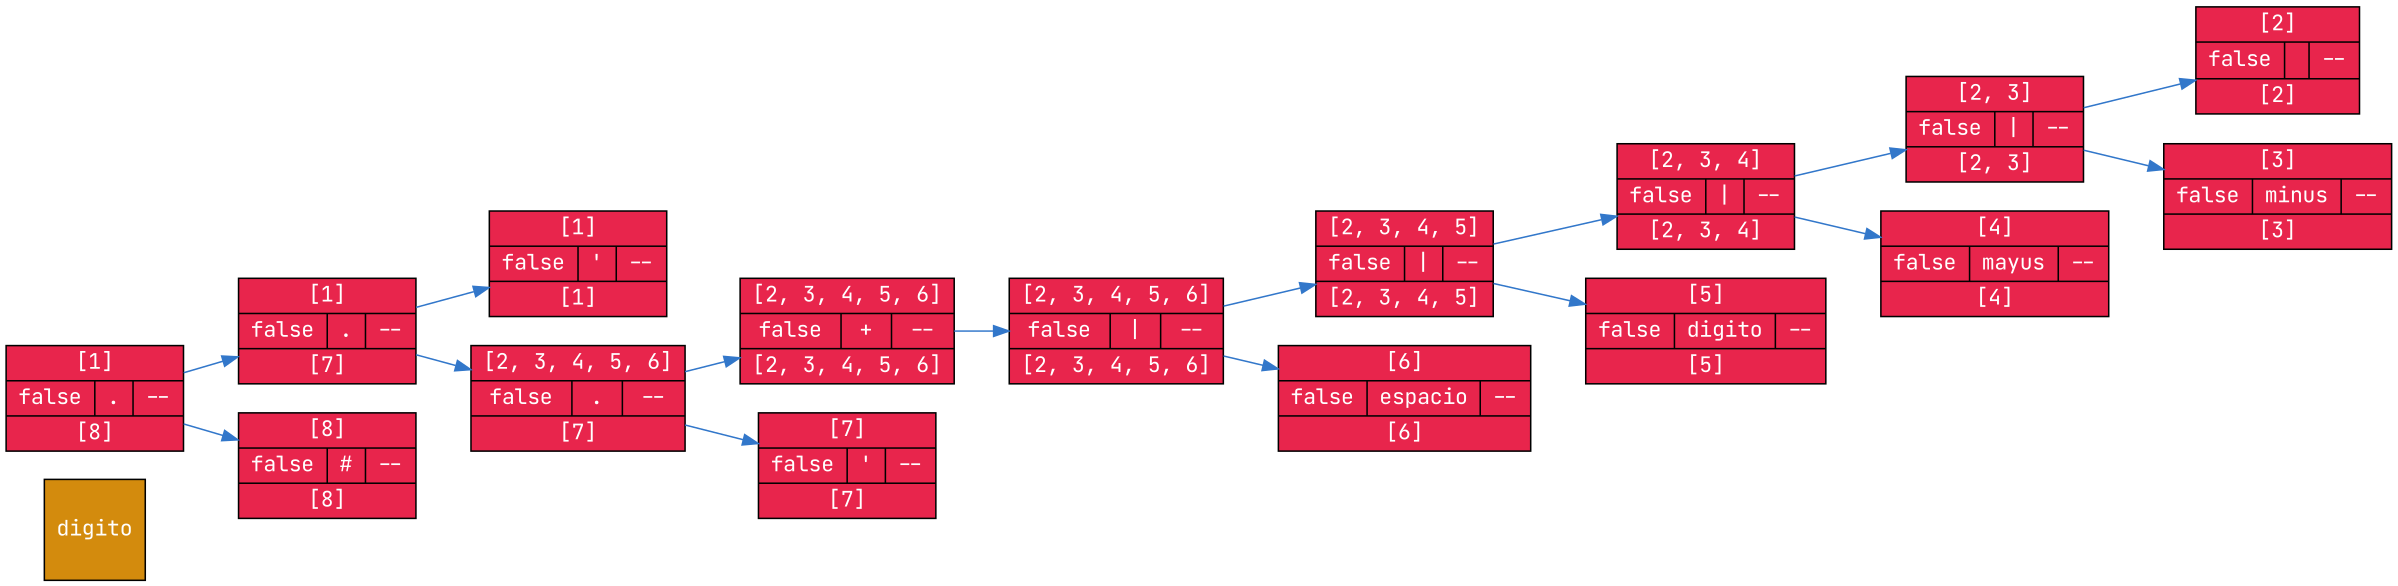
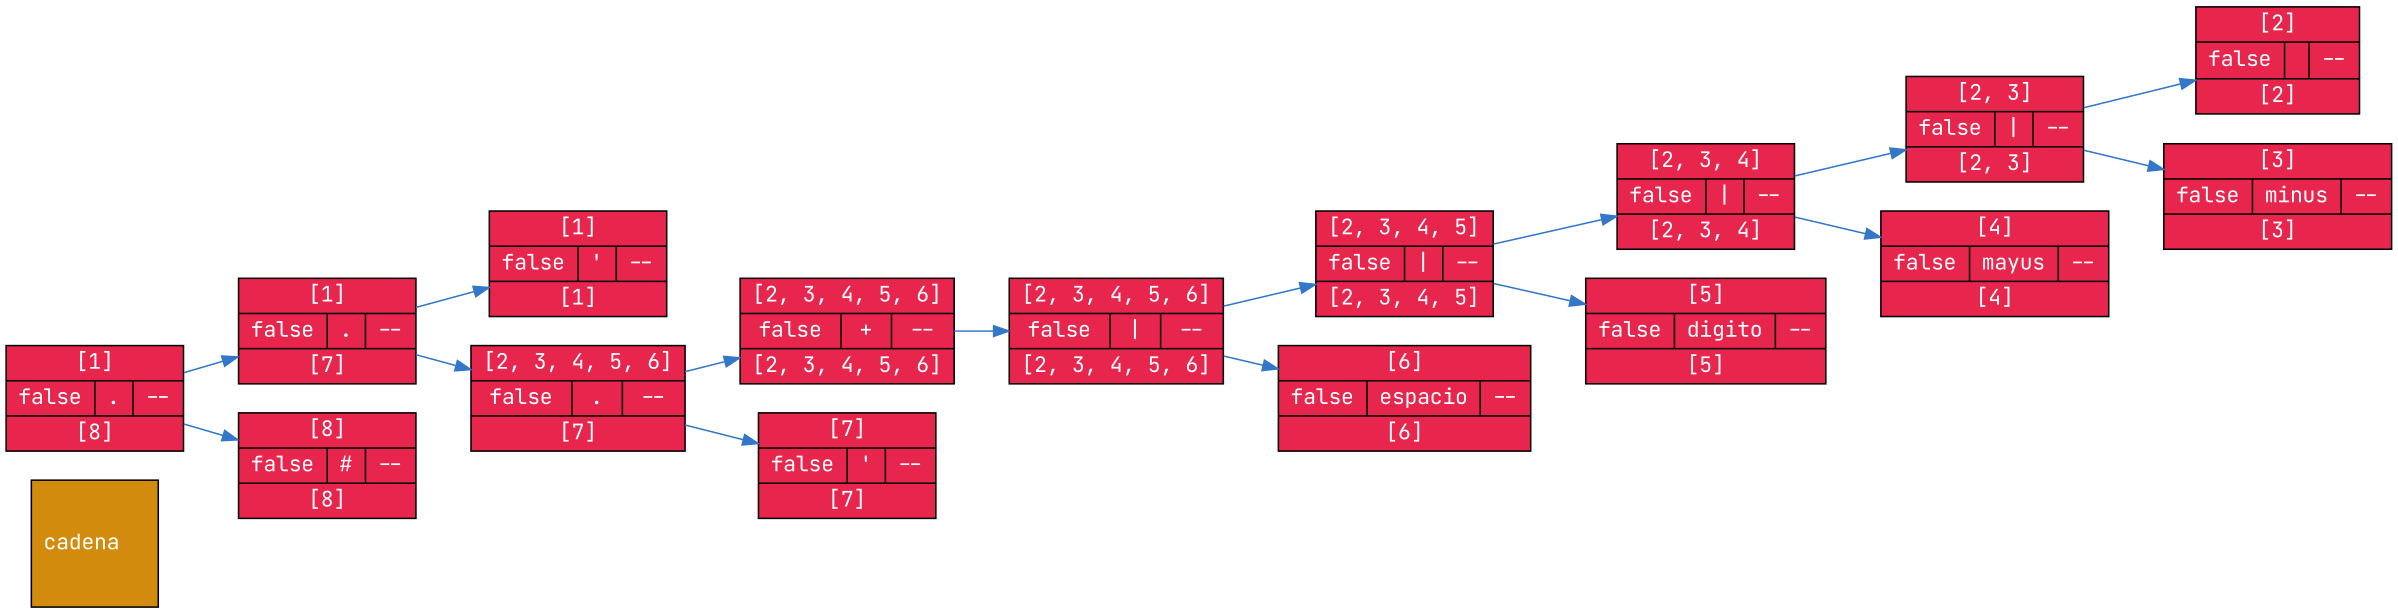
(95, 530) -> (95, 544)
